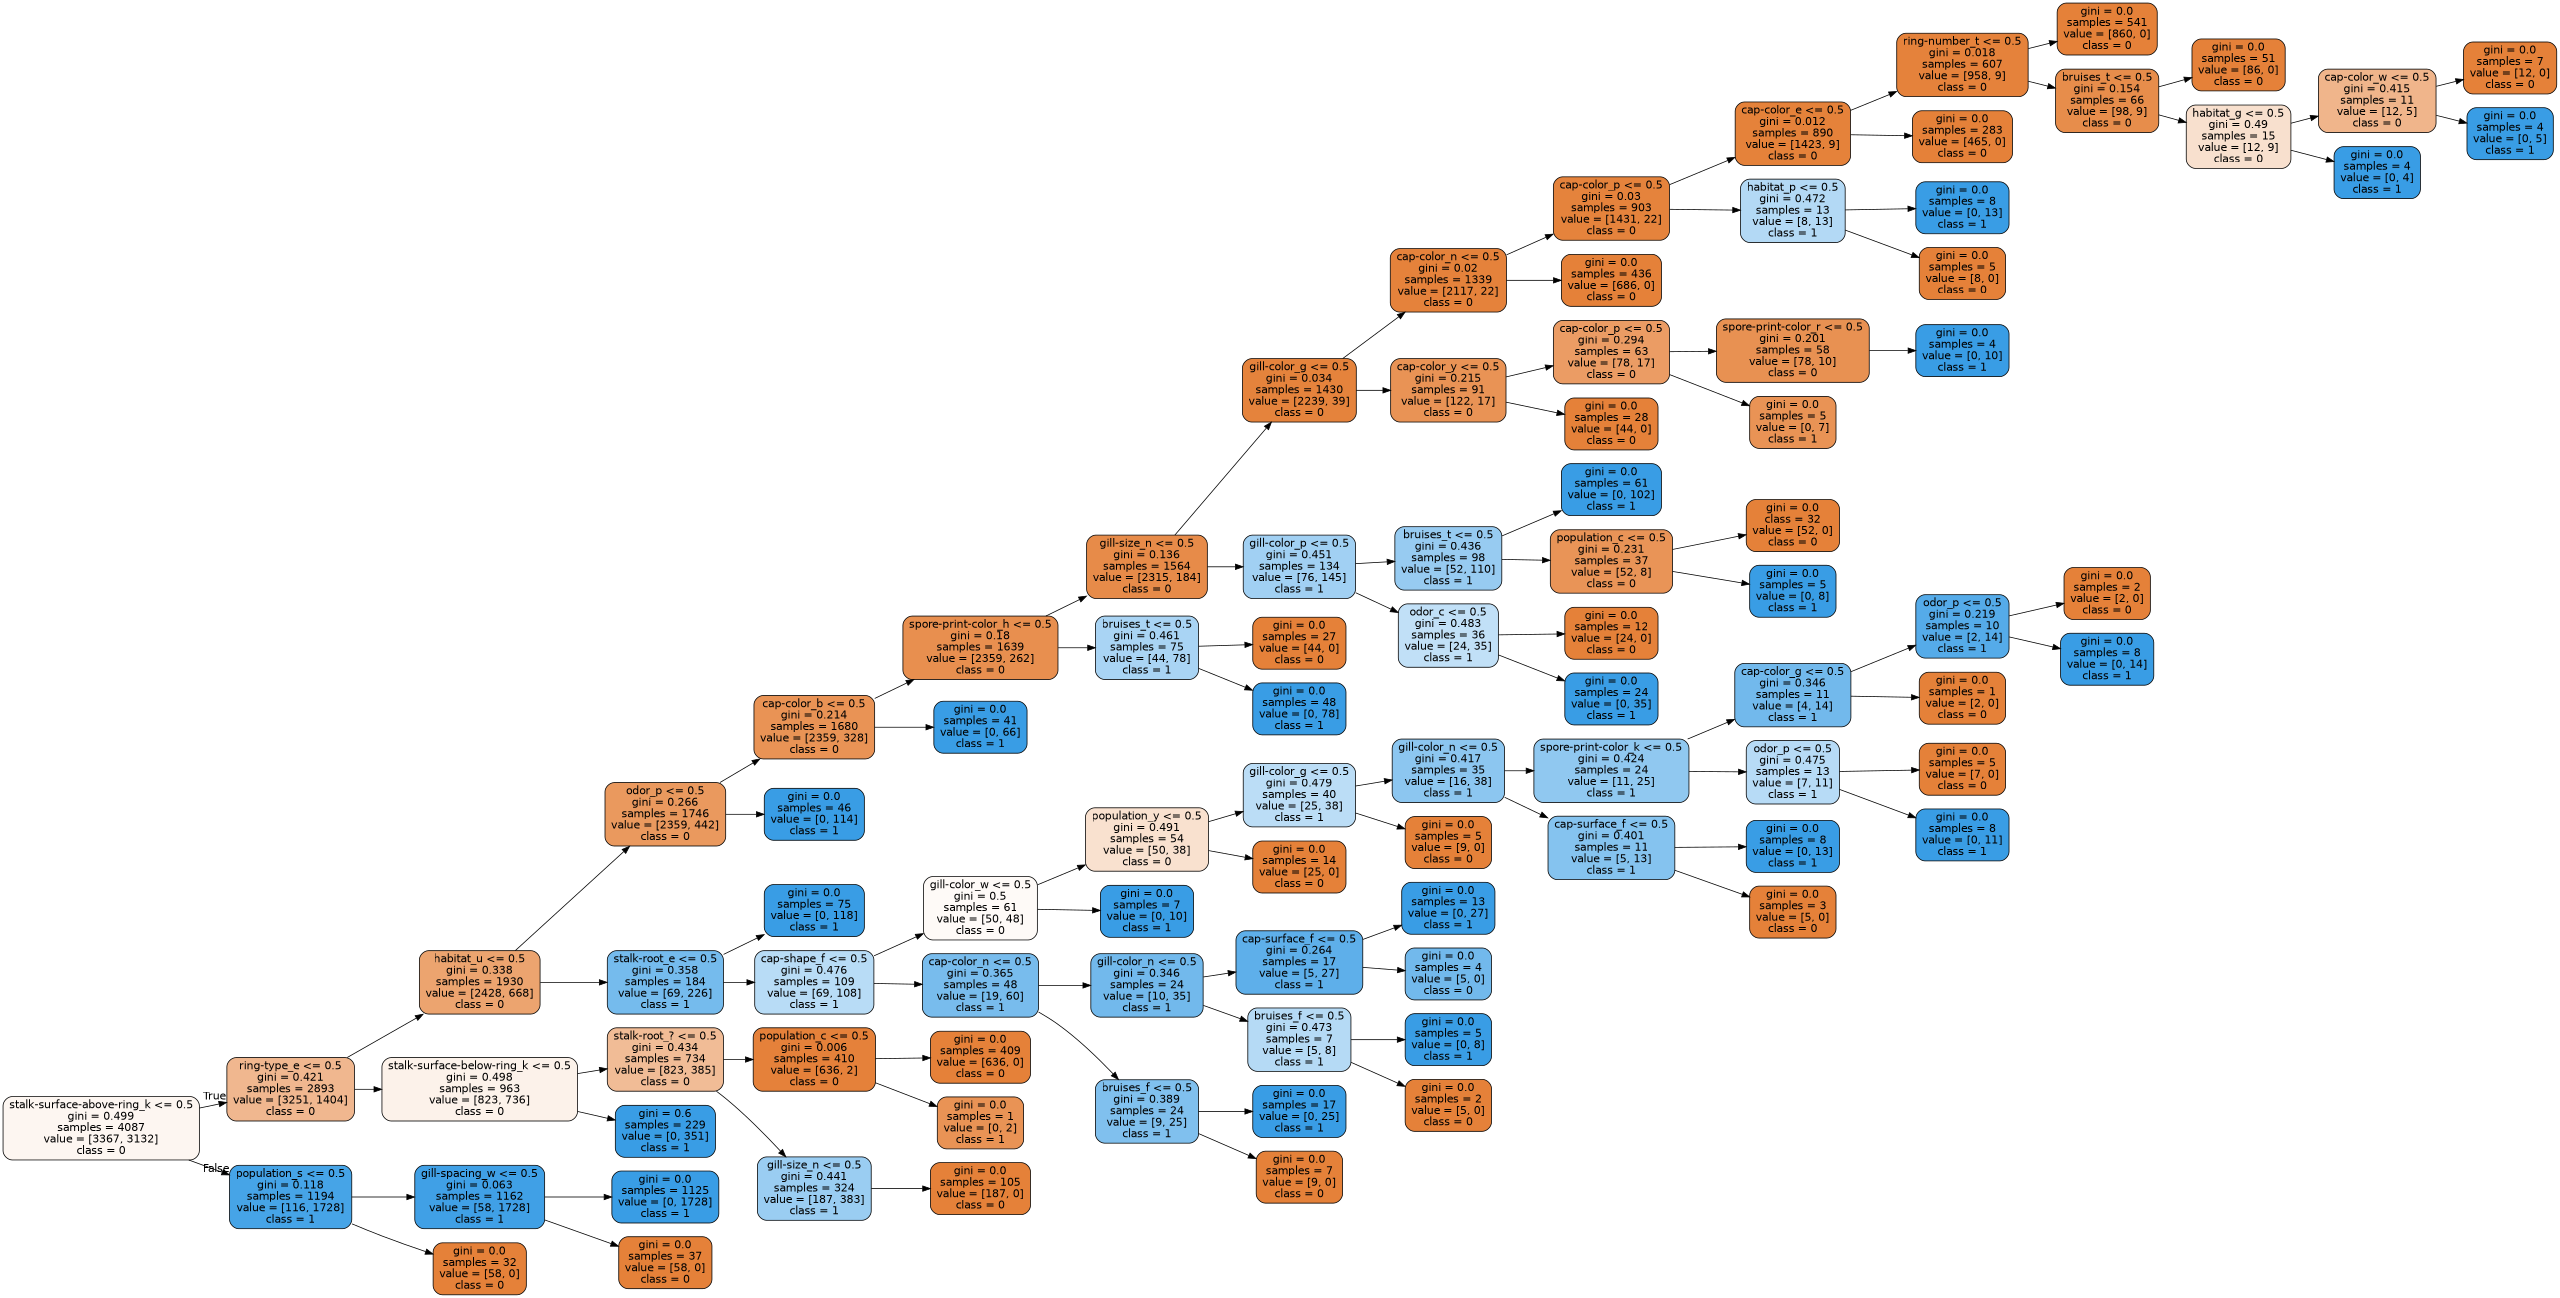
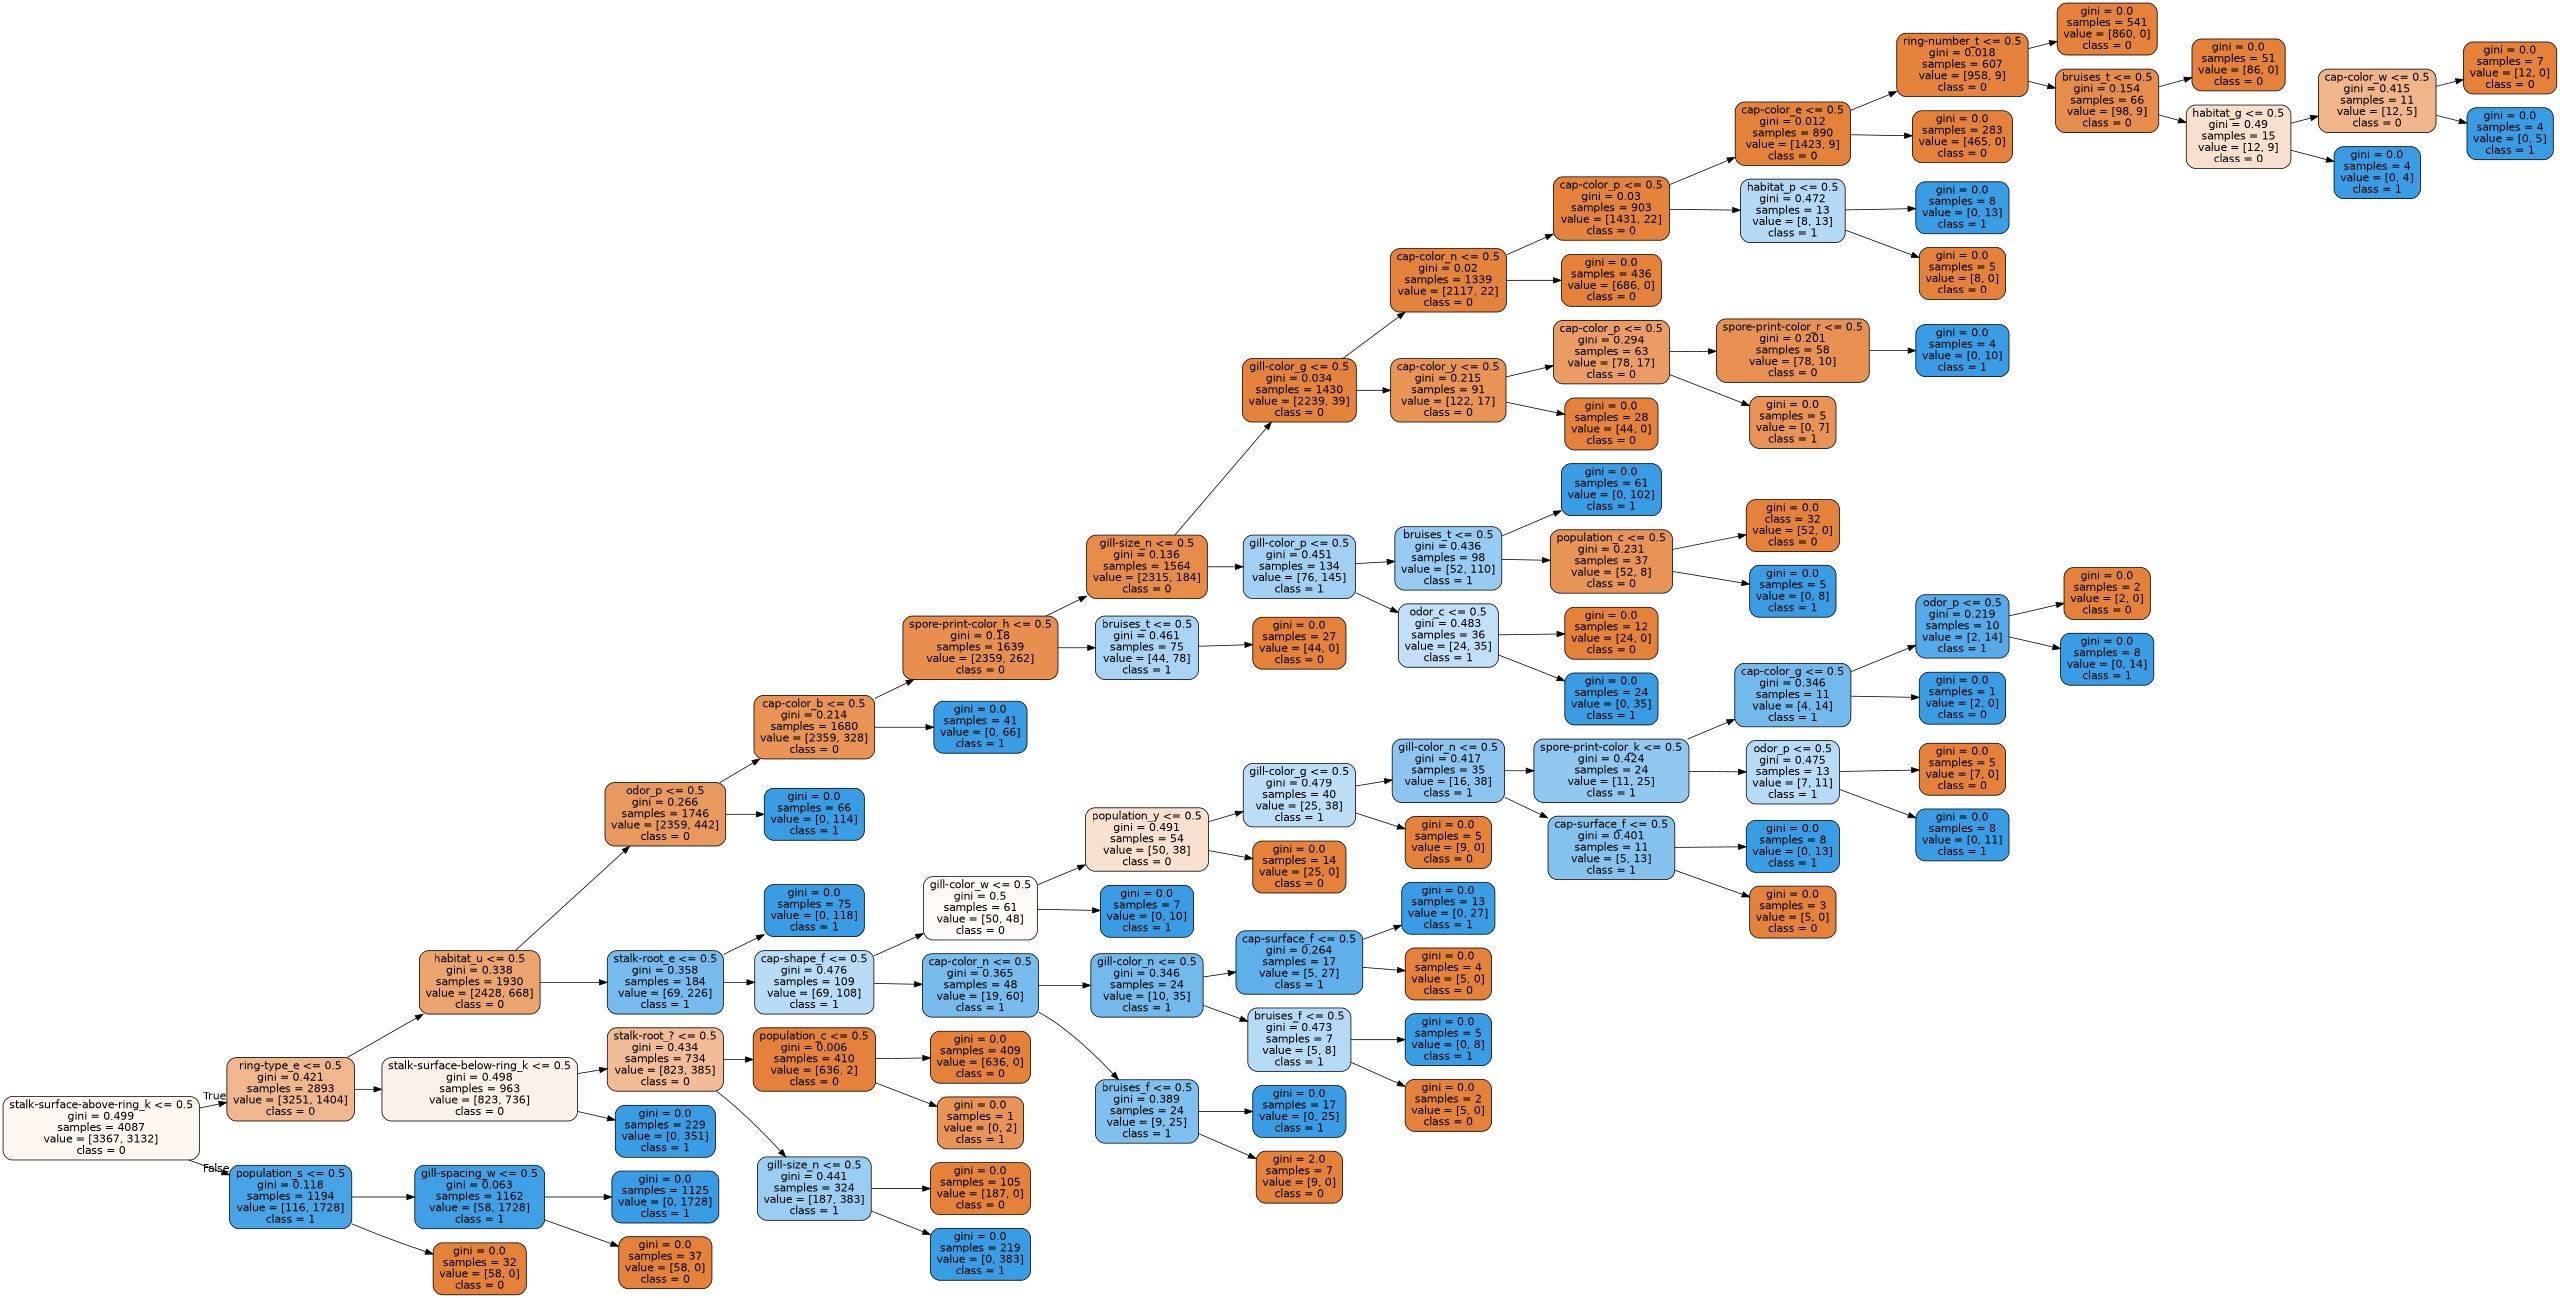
(1962, 698) -> (1962, 698)
(1299, 709) -> none
(814, 814) -> (814, 814)
(1448, 974) -> (1448, 974)
(665, 1131) -> (665, 1131)
(1299, 1177) -> (1299, 1177)
none -> (980, 1254)
